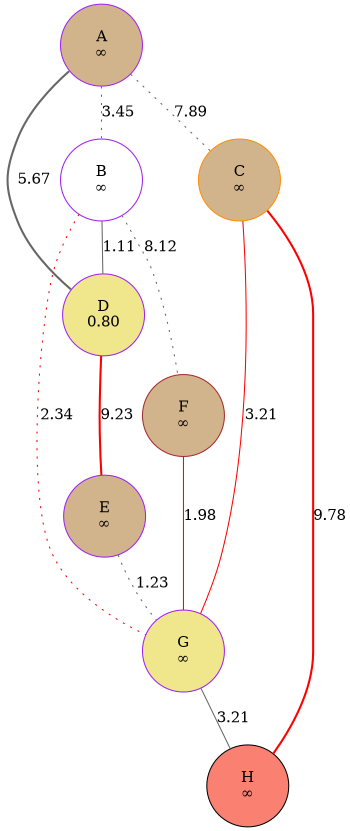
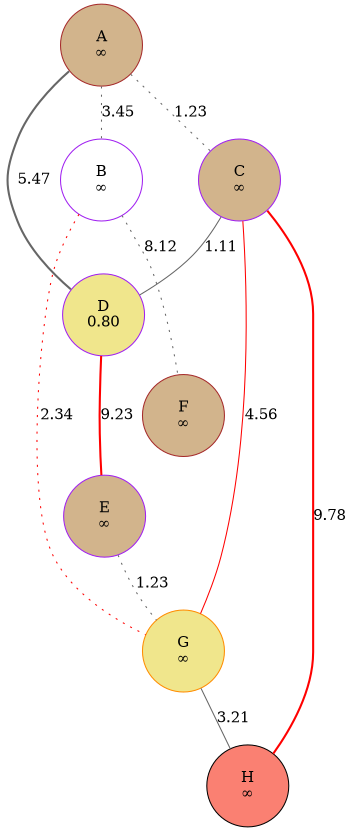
(101, 45) -> (101, 45)
(191, 113) -> (191, 113)
(34, 180) -> (34, 180)
(239, 180) -> (239, 180)
(102, 247) -> (186, 262)
(261, 416) -> (261, 416)
(183, 533) -> none
(183, 651) -> (183, 651)
